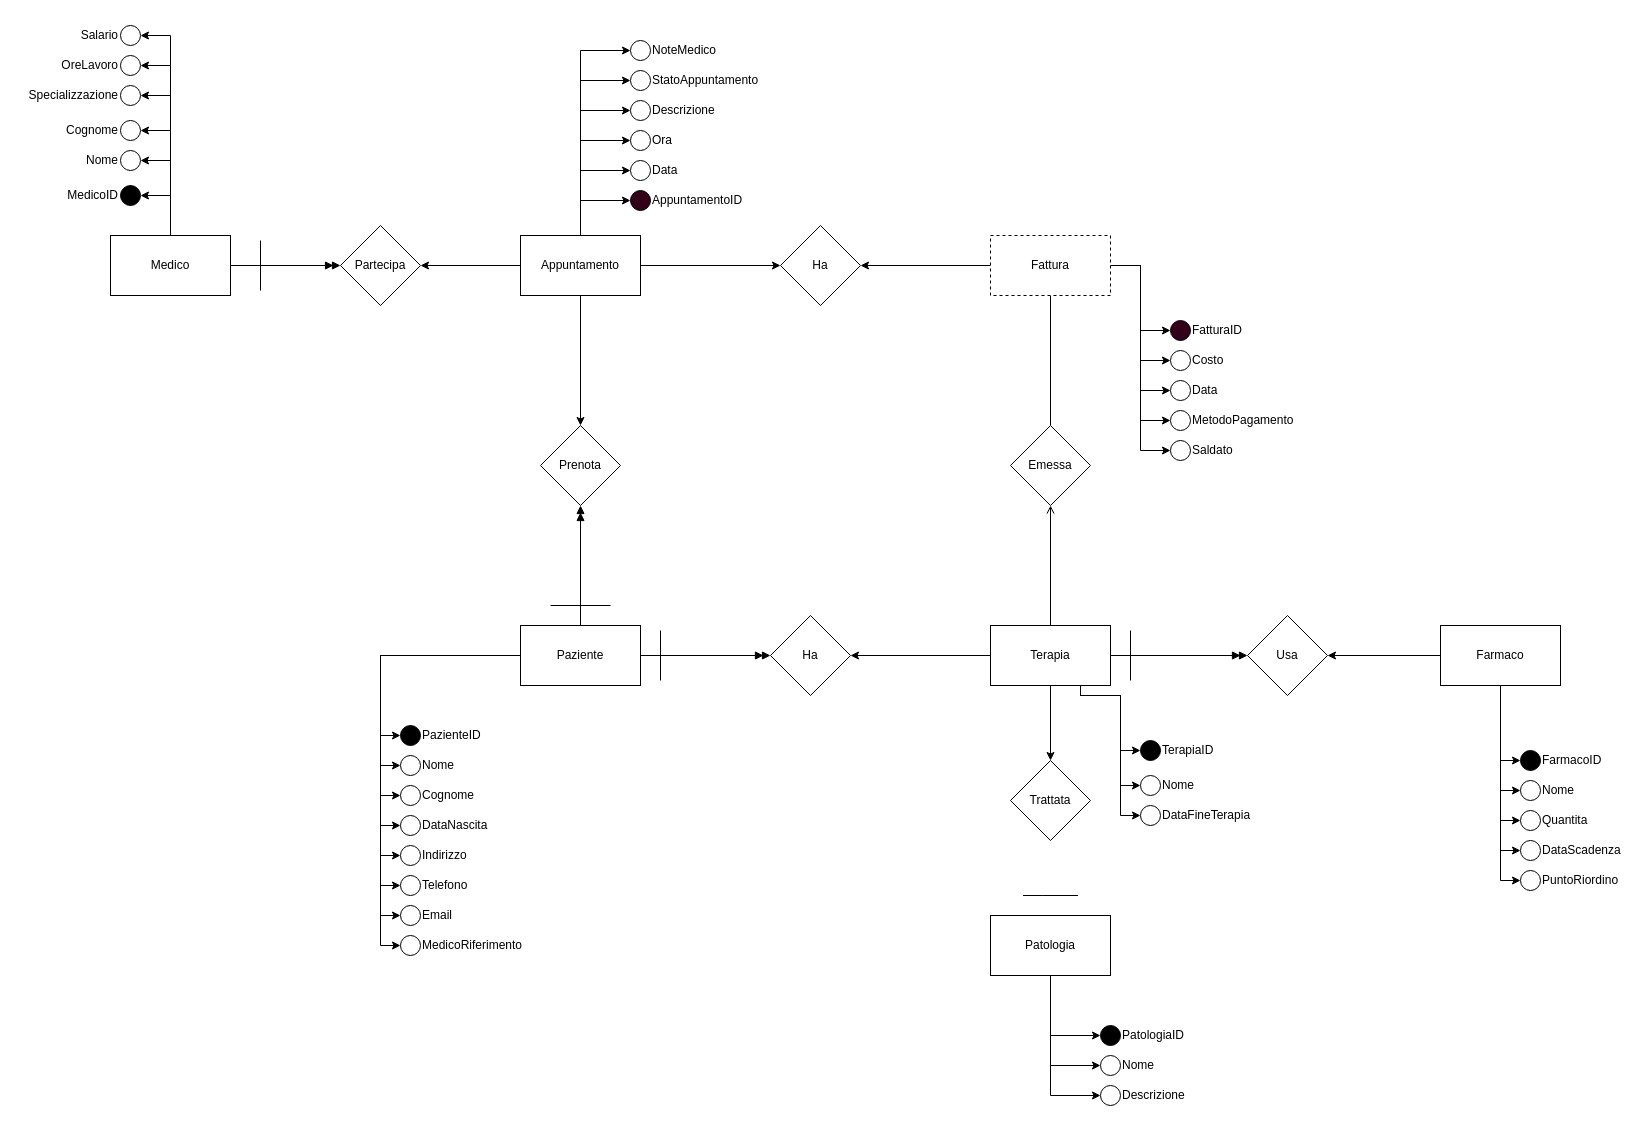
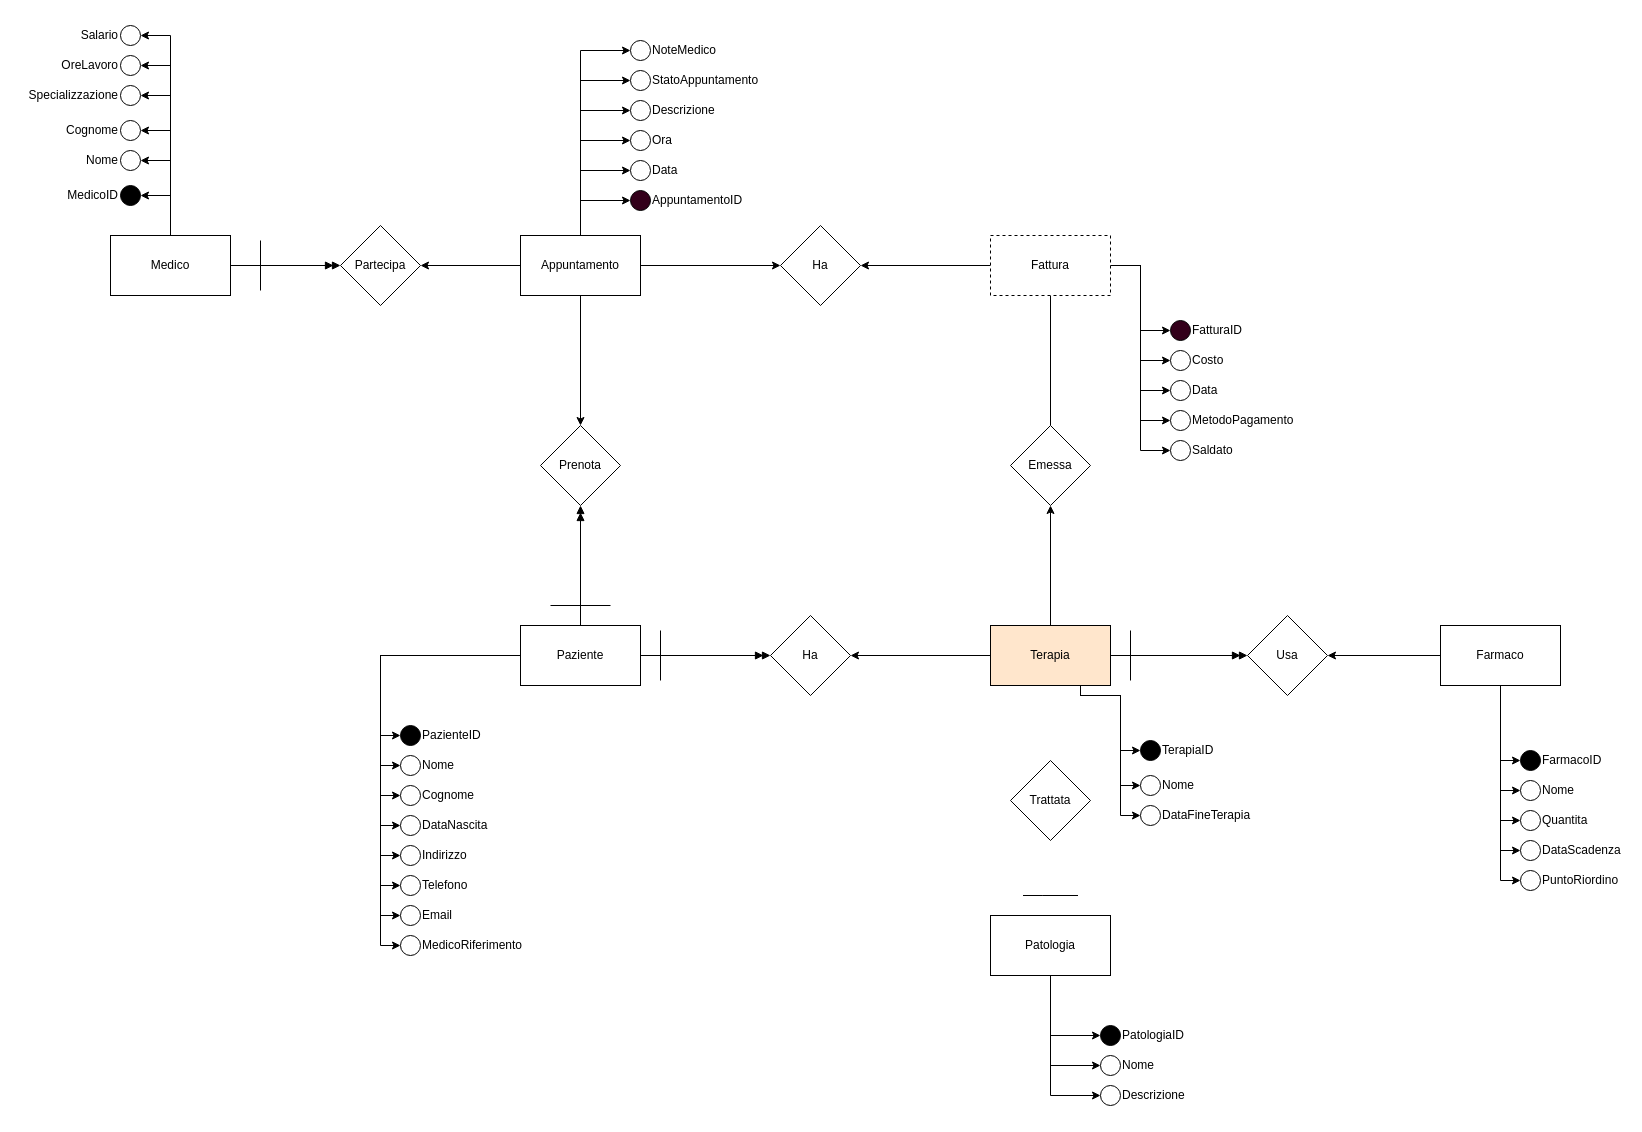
(1051, 511) -> (1051, 513)
(1051, 656) -> (1051, 656)
(1051, 720) -> none
